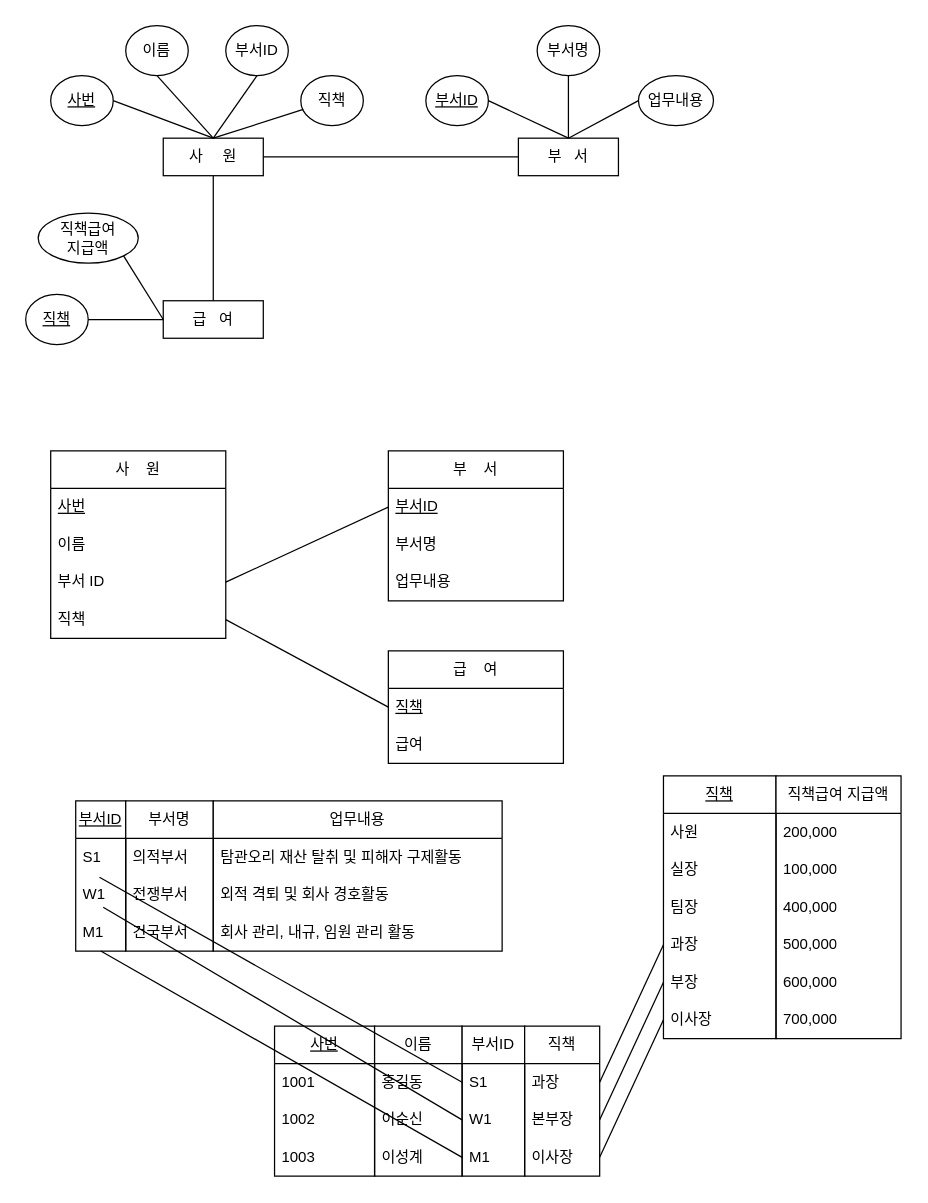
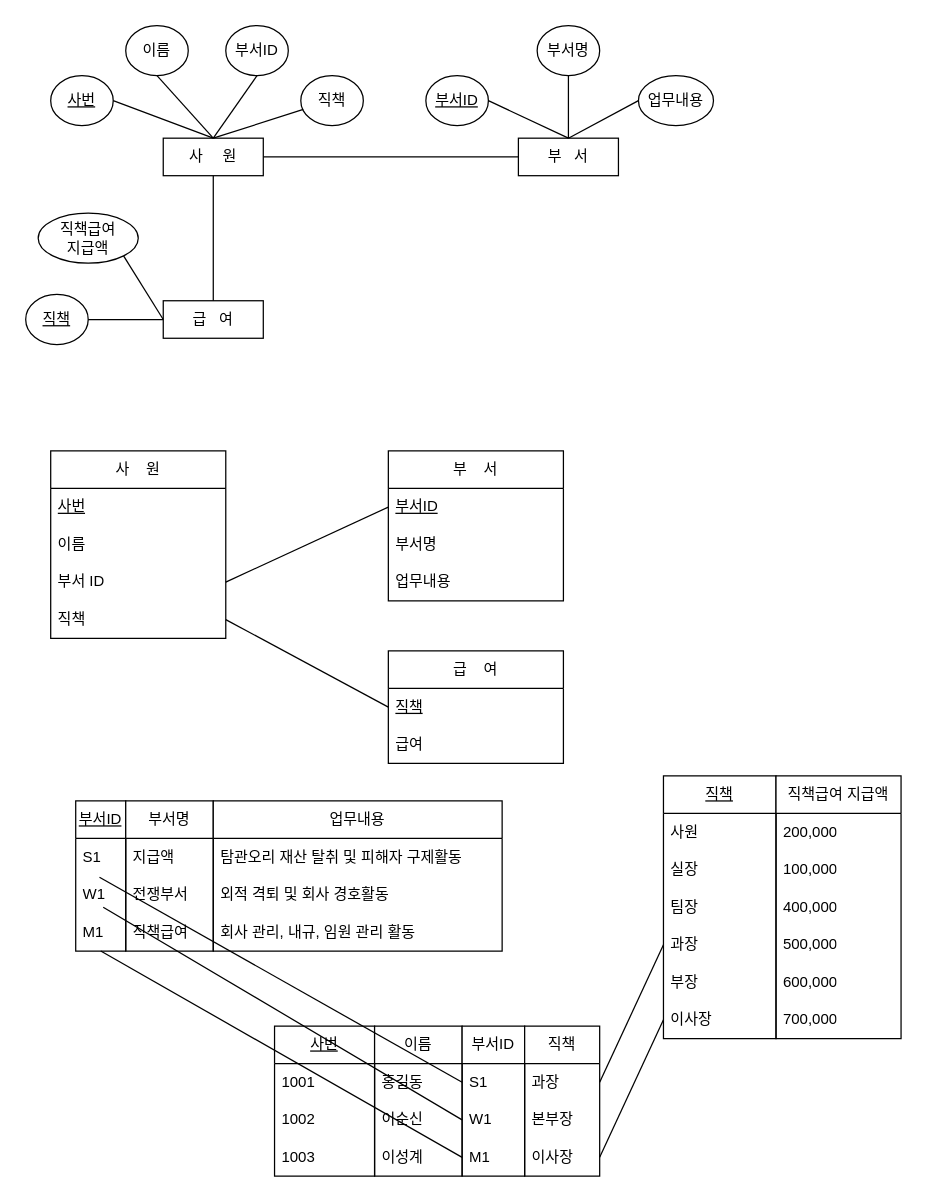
(163, 857) -> (156, 857)
(163, 932) -> (163, 932)
(631, 1051) -> none
